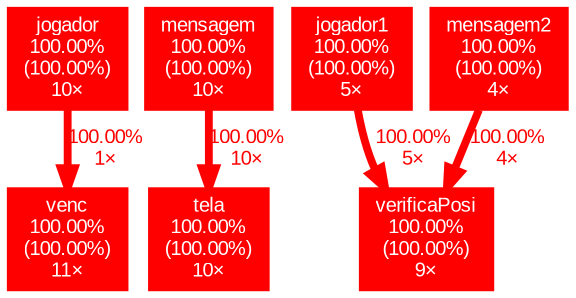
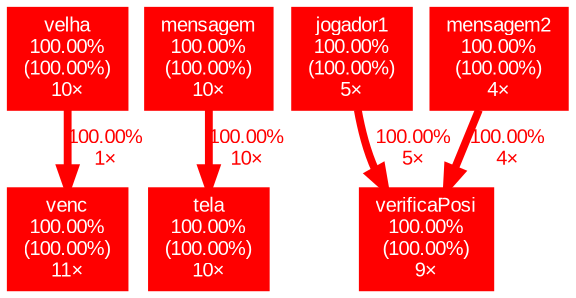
(68, 59) -> (68, 59)
